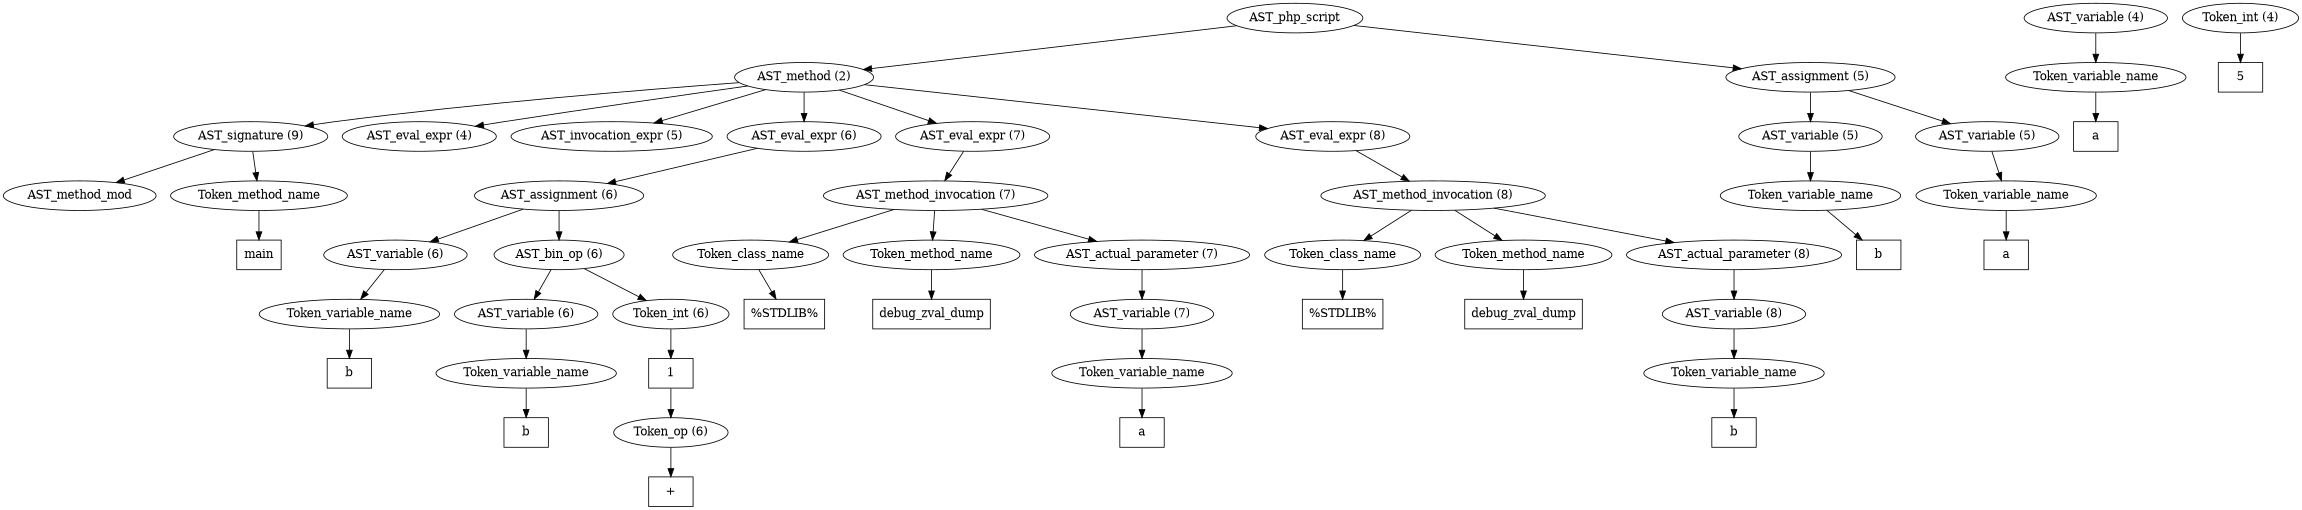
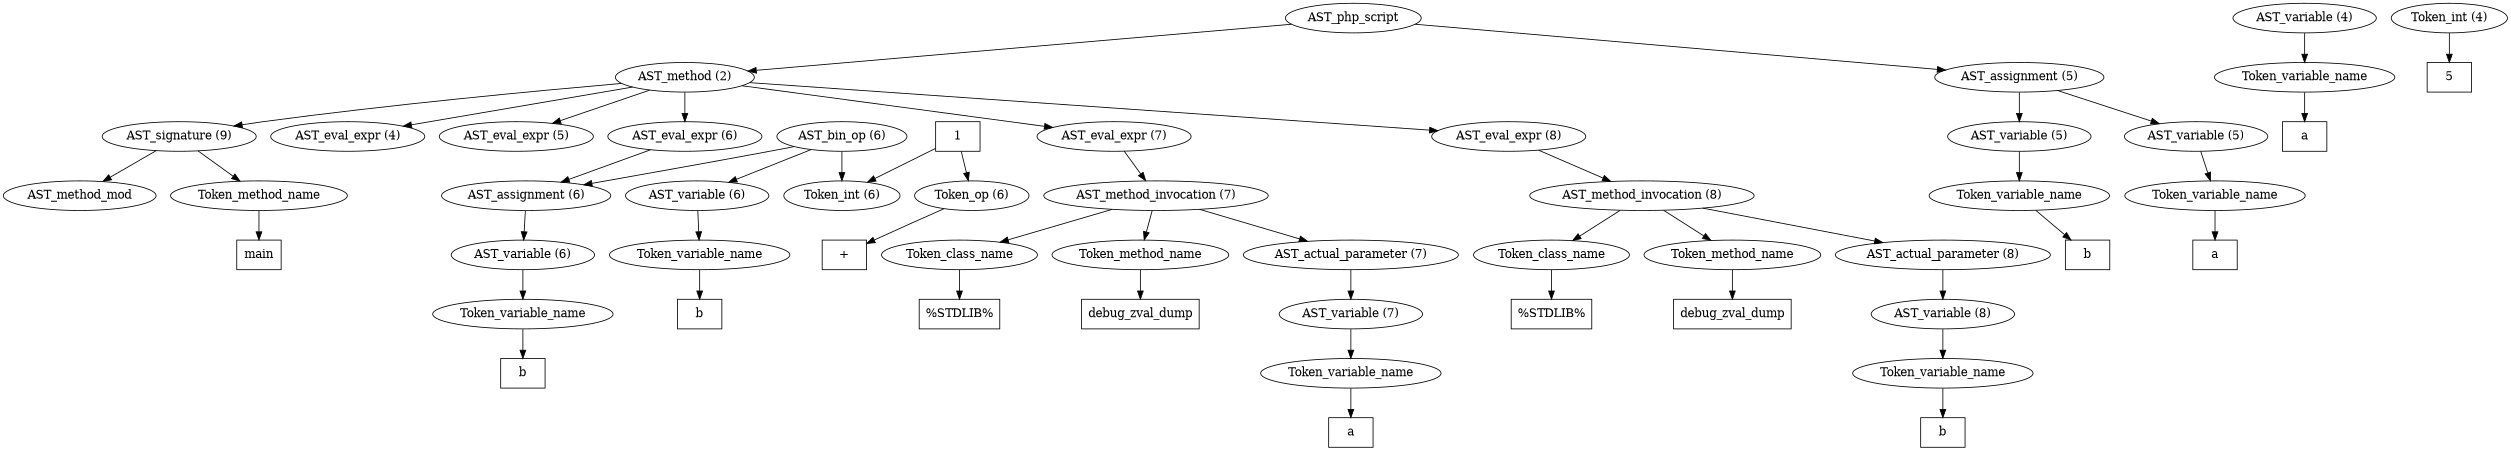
(612, 136) -> (516, 136)
(559, 221) -> (693, 165)
(671, 340) -> (905, 163)
